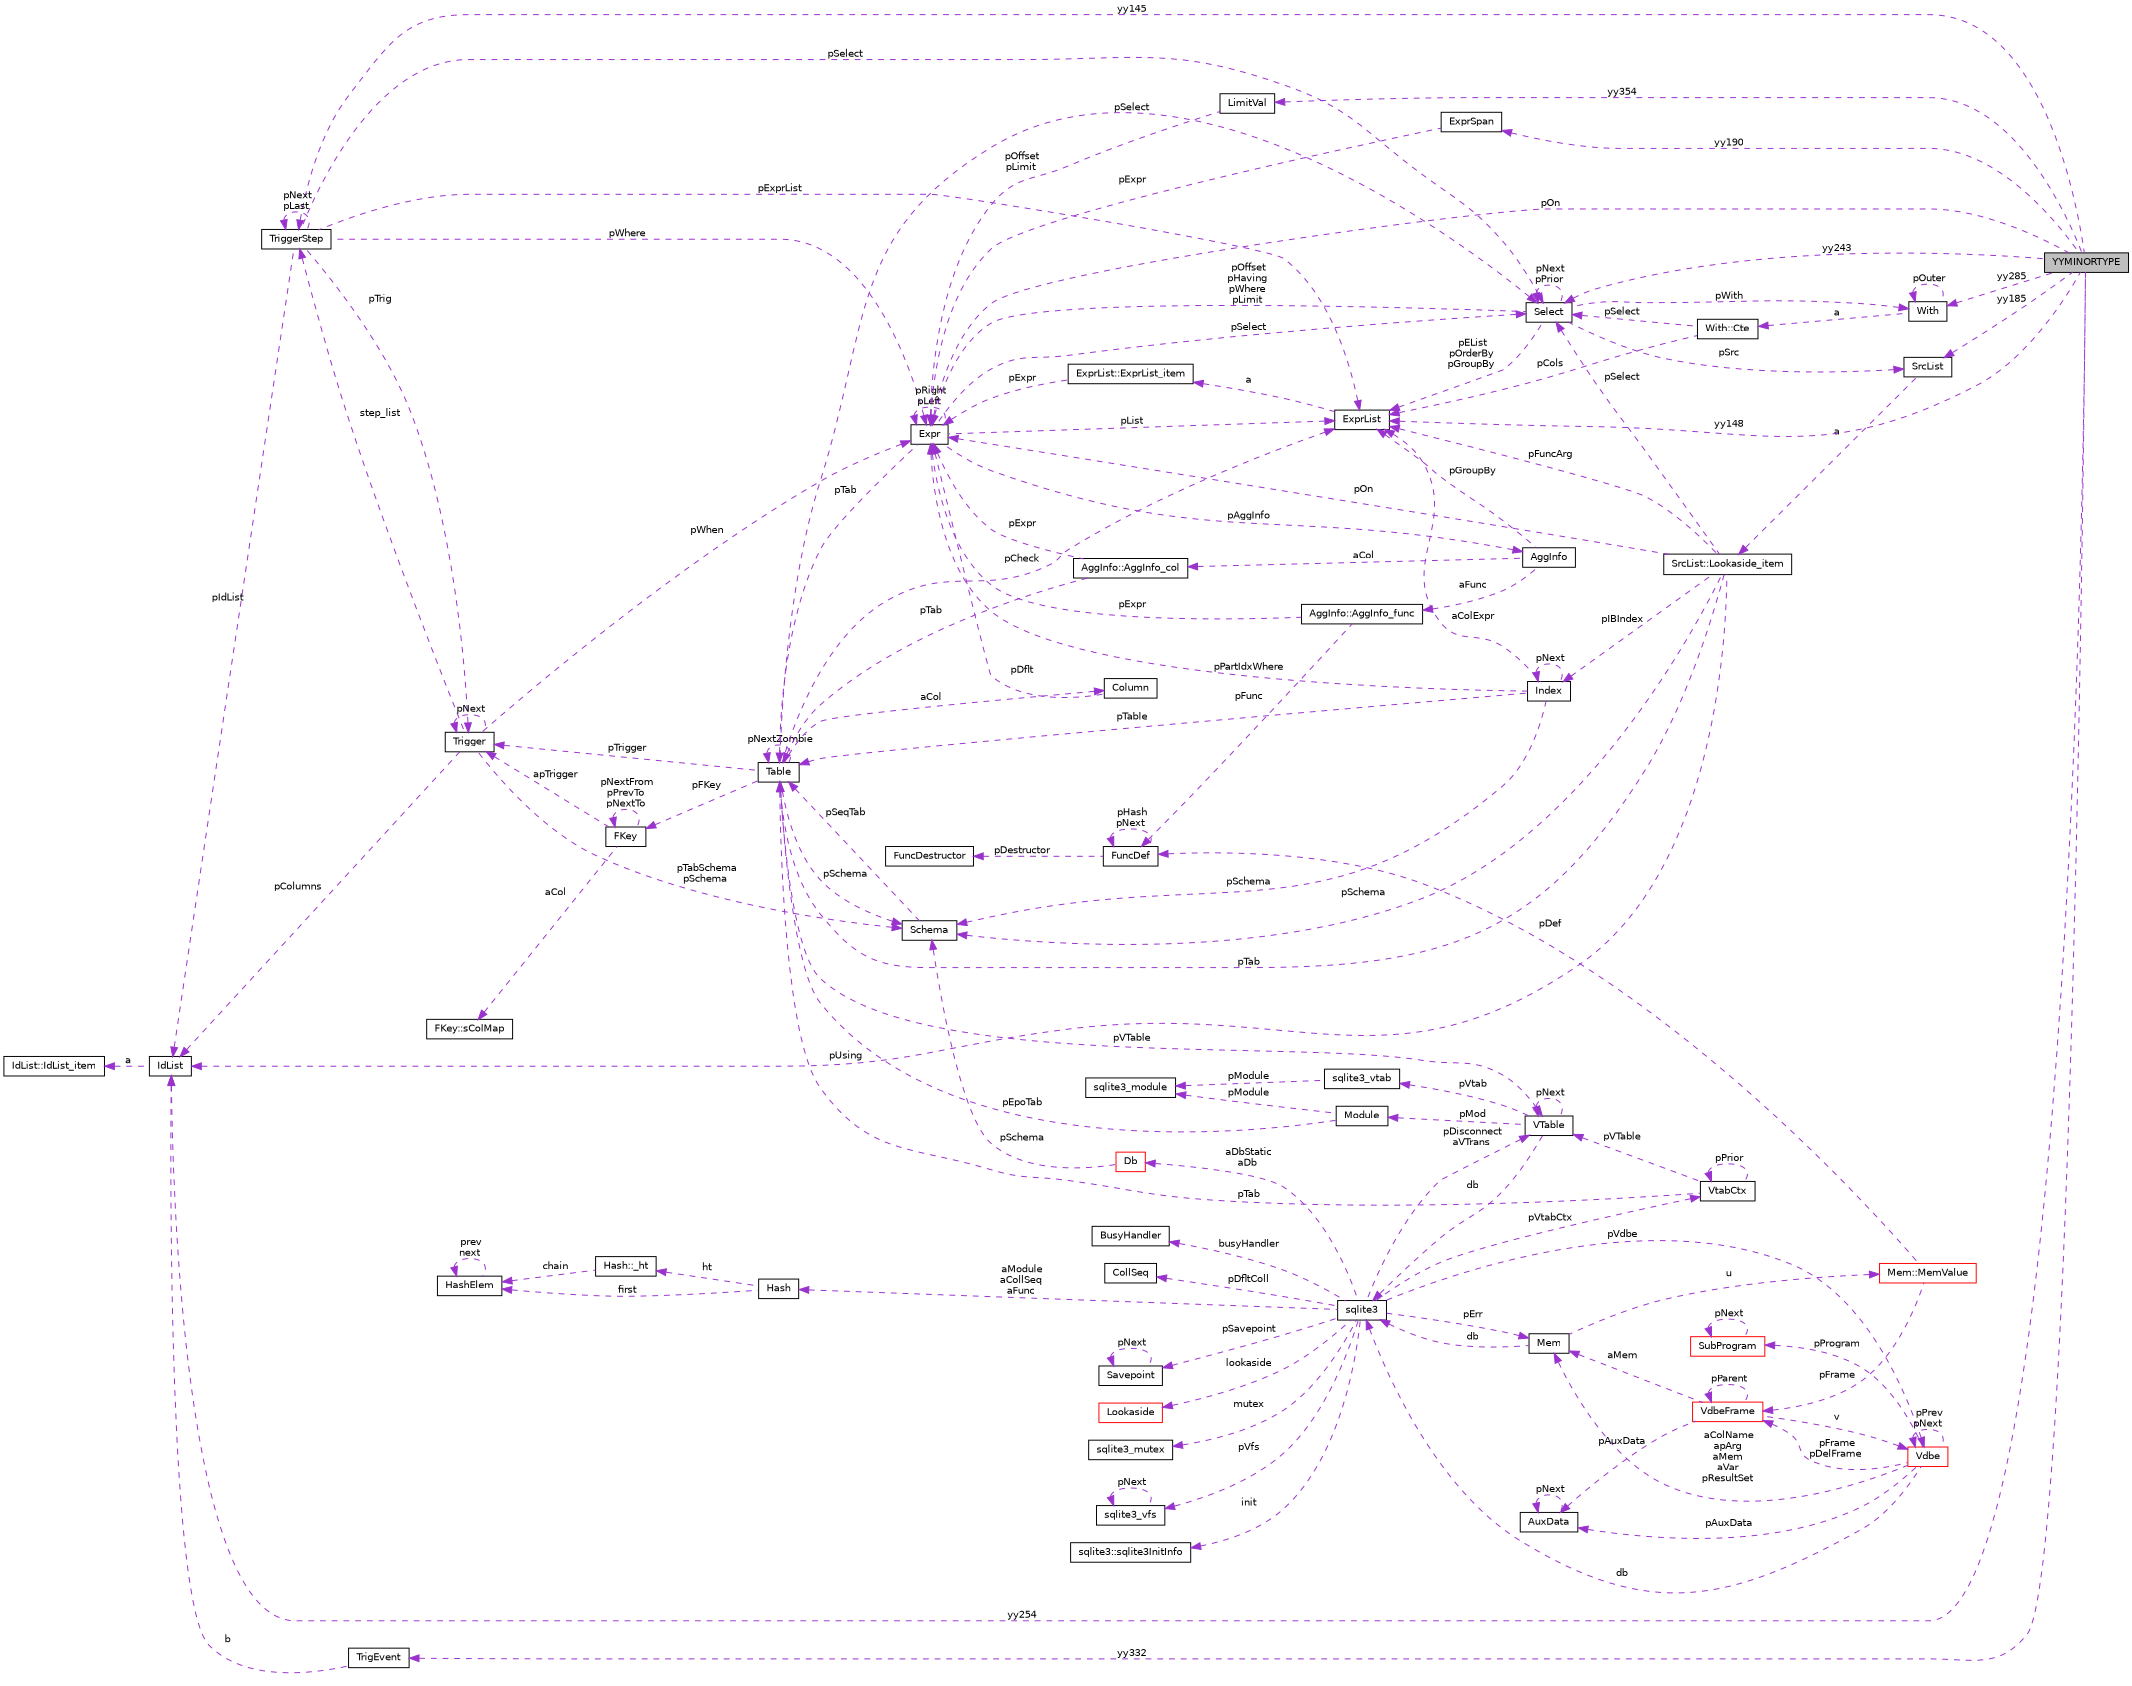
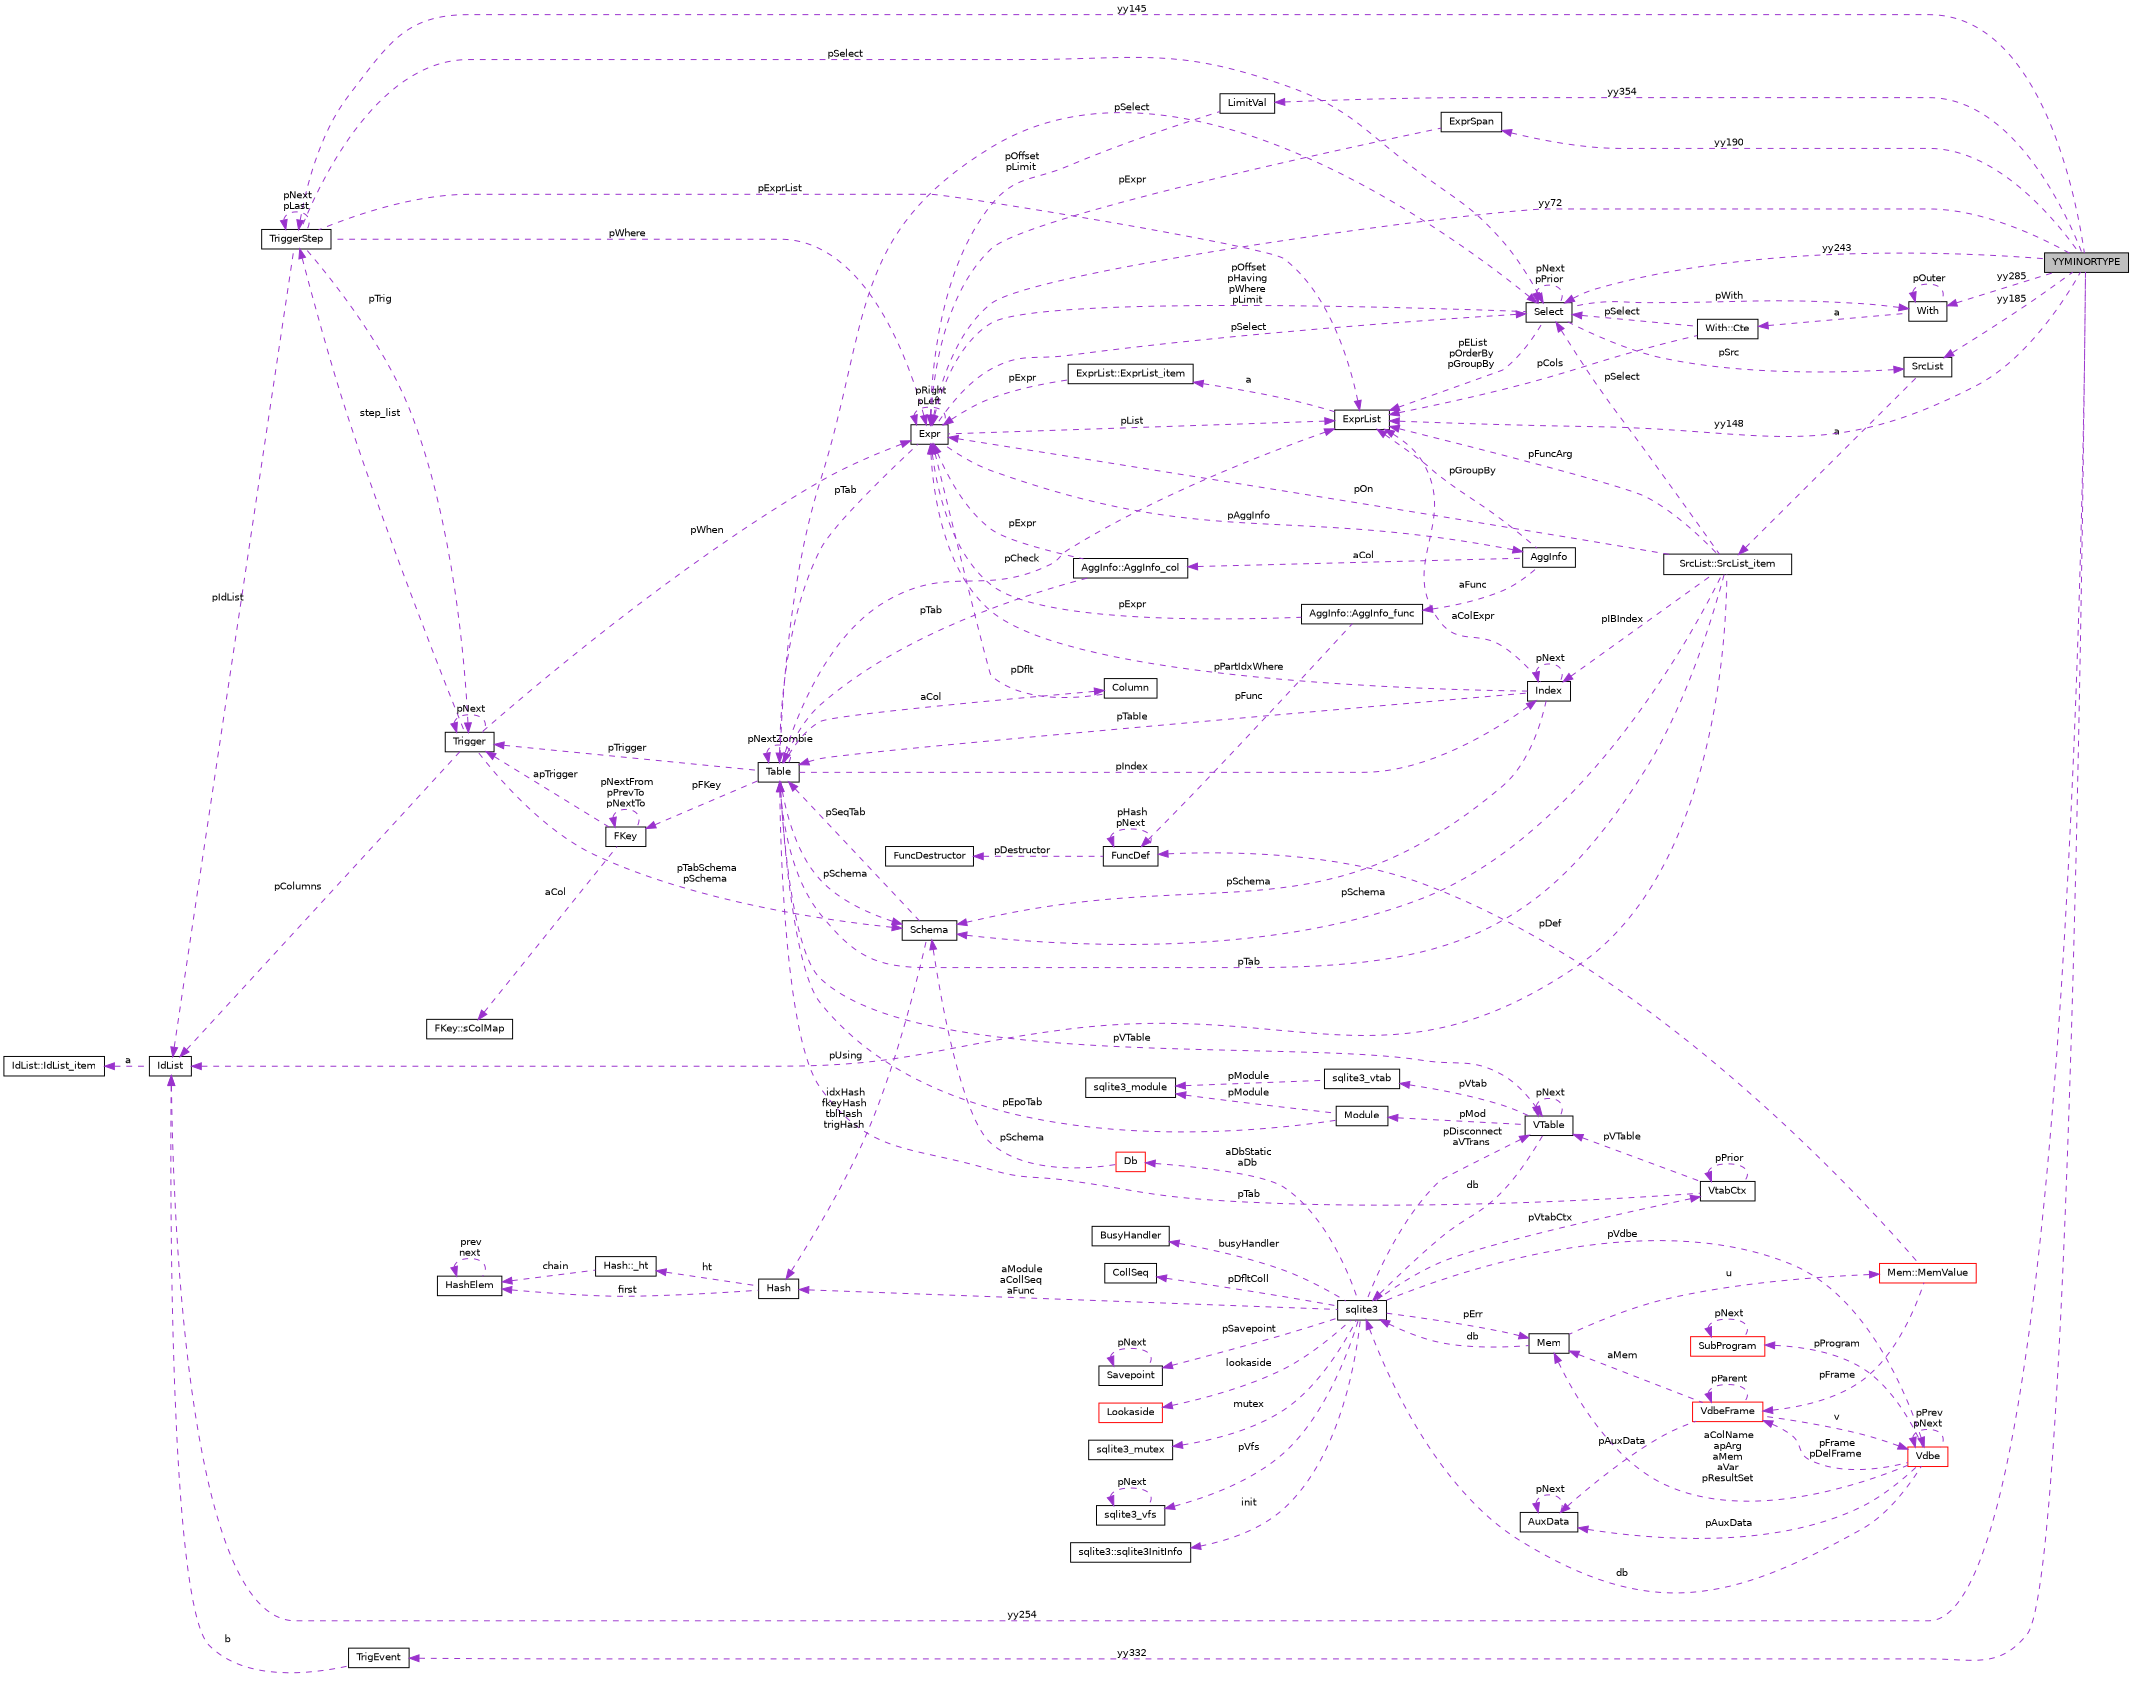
(1549, 204) -> (1549, 204)
(1728, 564) -> (1728, 564)
none -> (1171, 772)
none -> (875, 1112)
